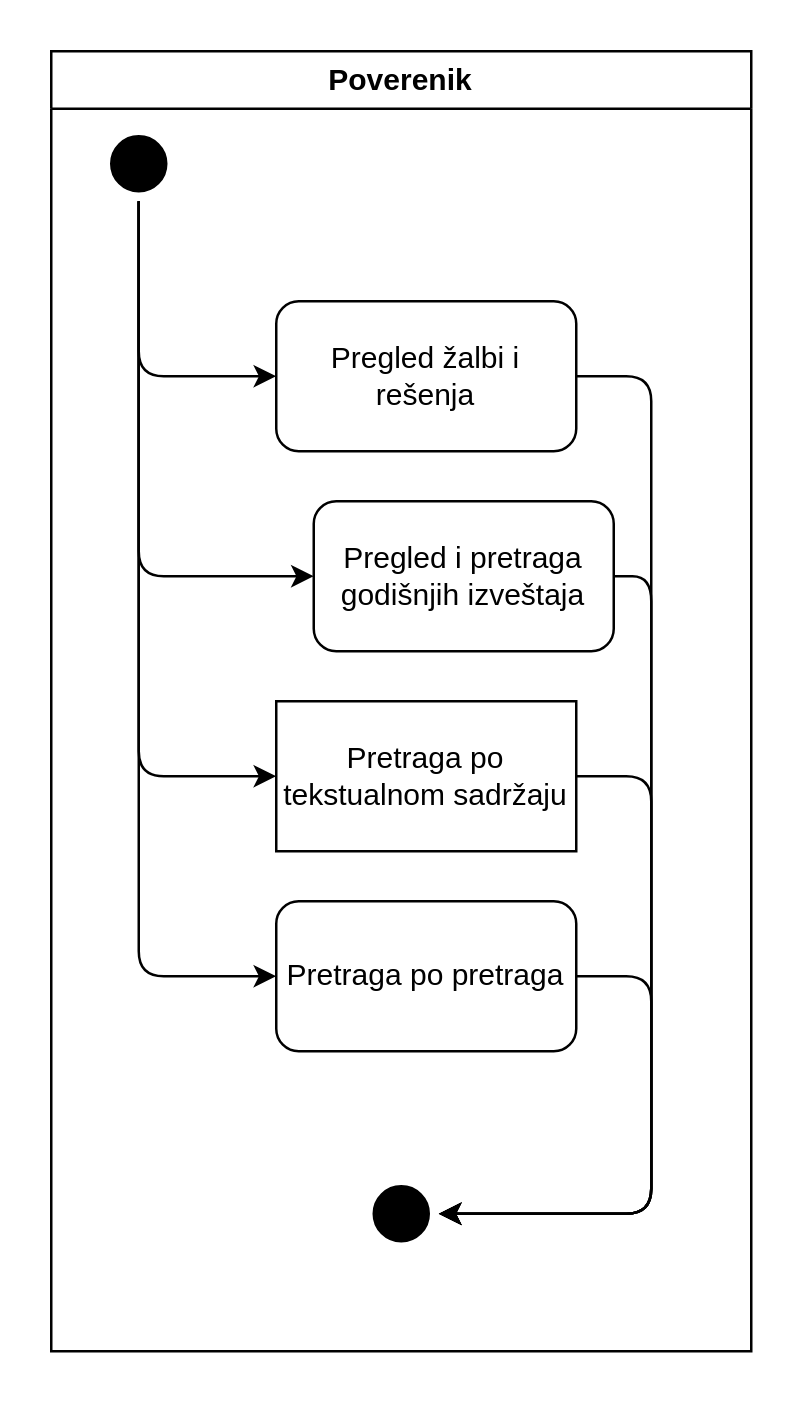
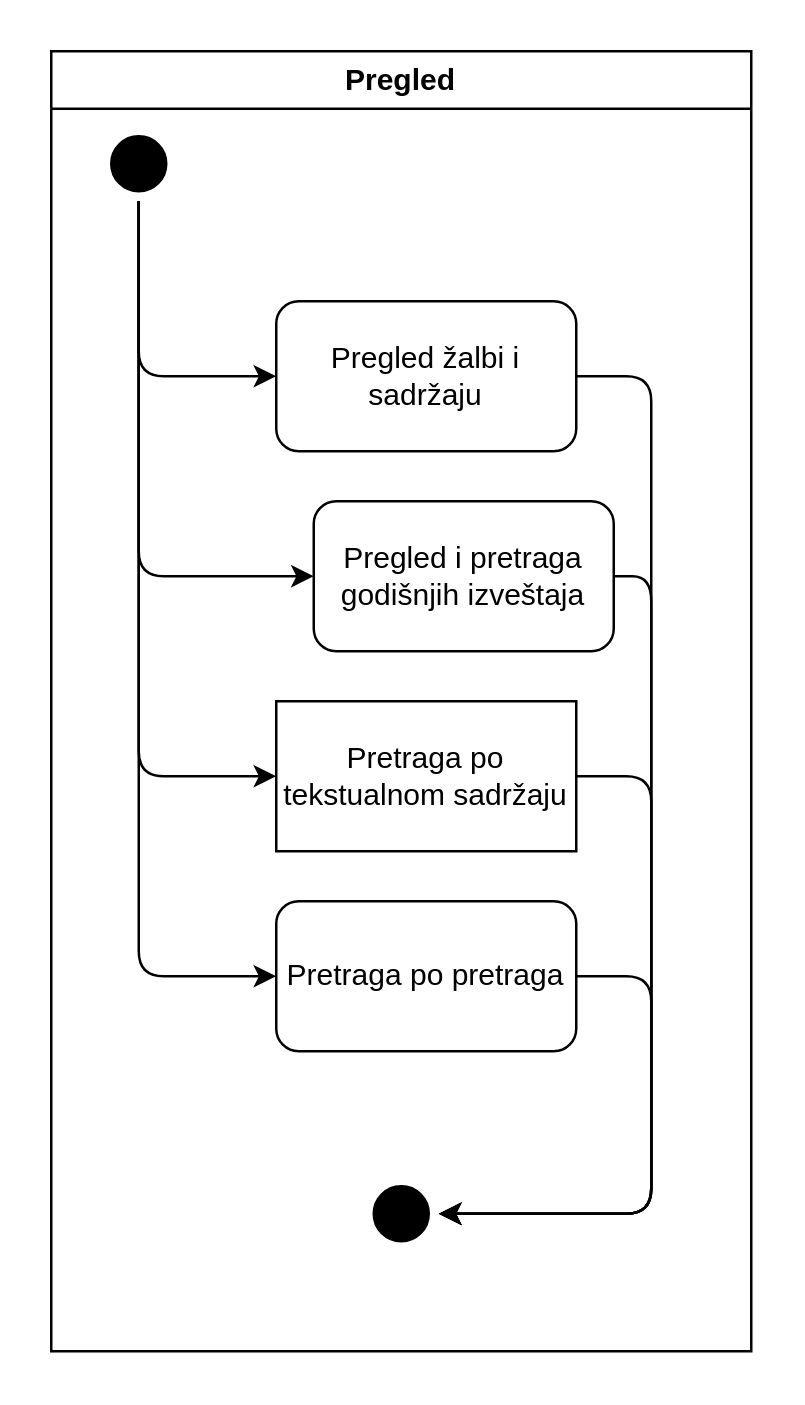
(401, 81) -> (401, 81)
(426, 376) -> (426, 376)
